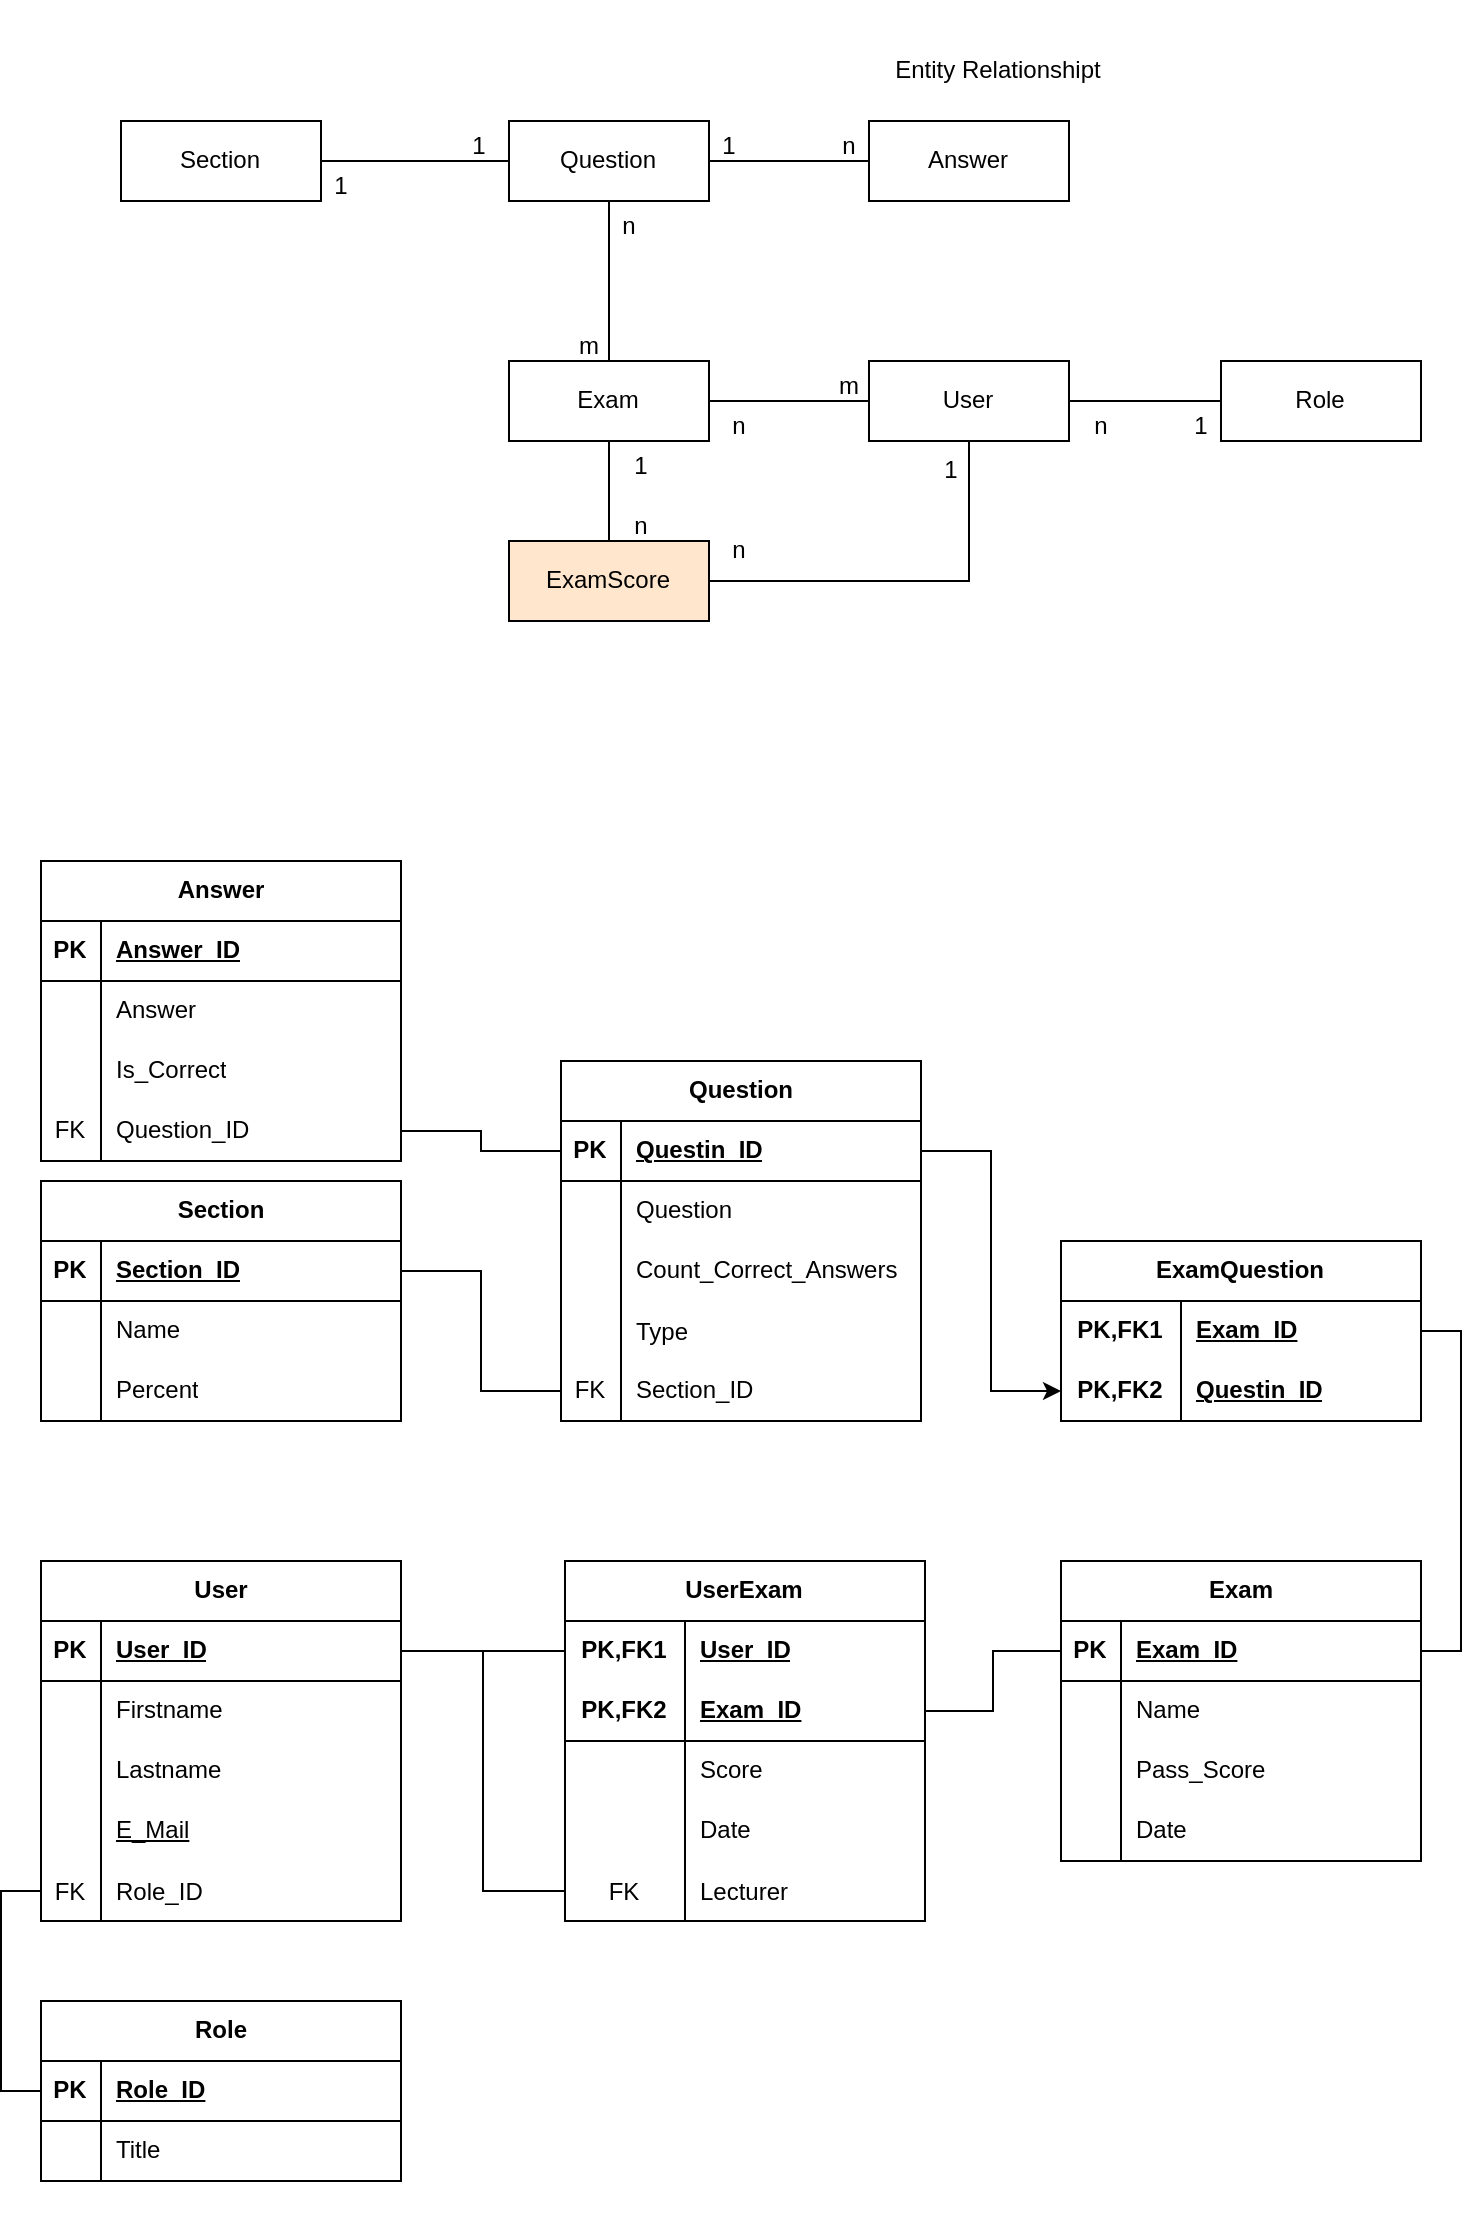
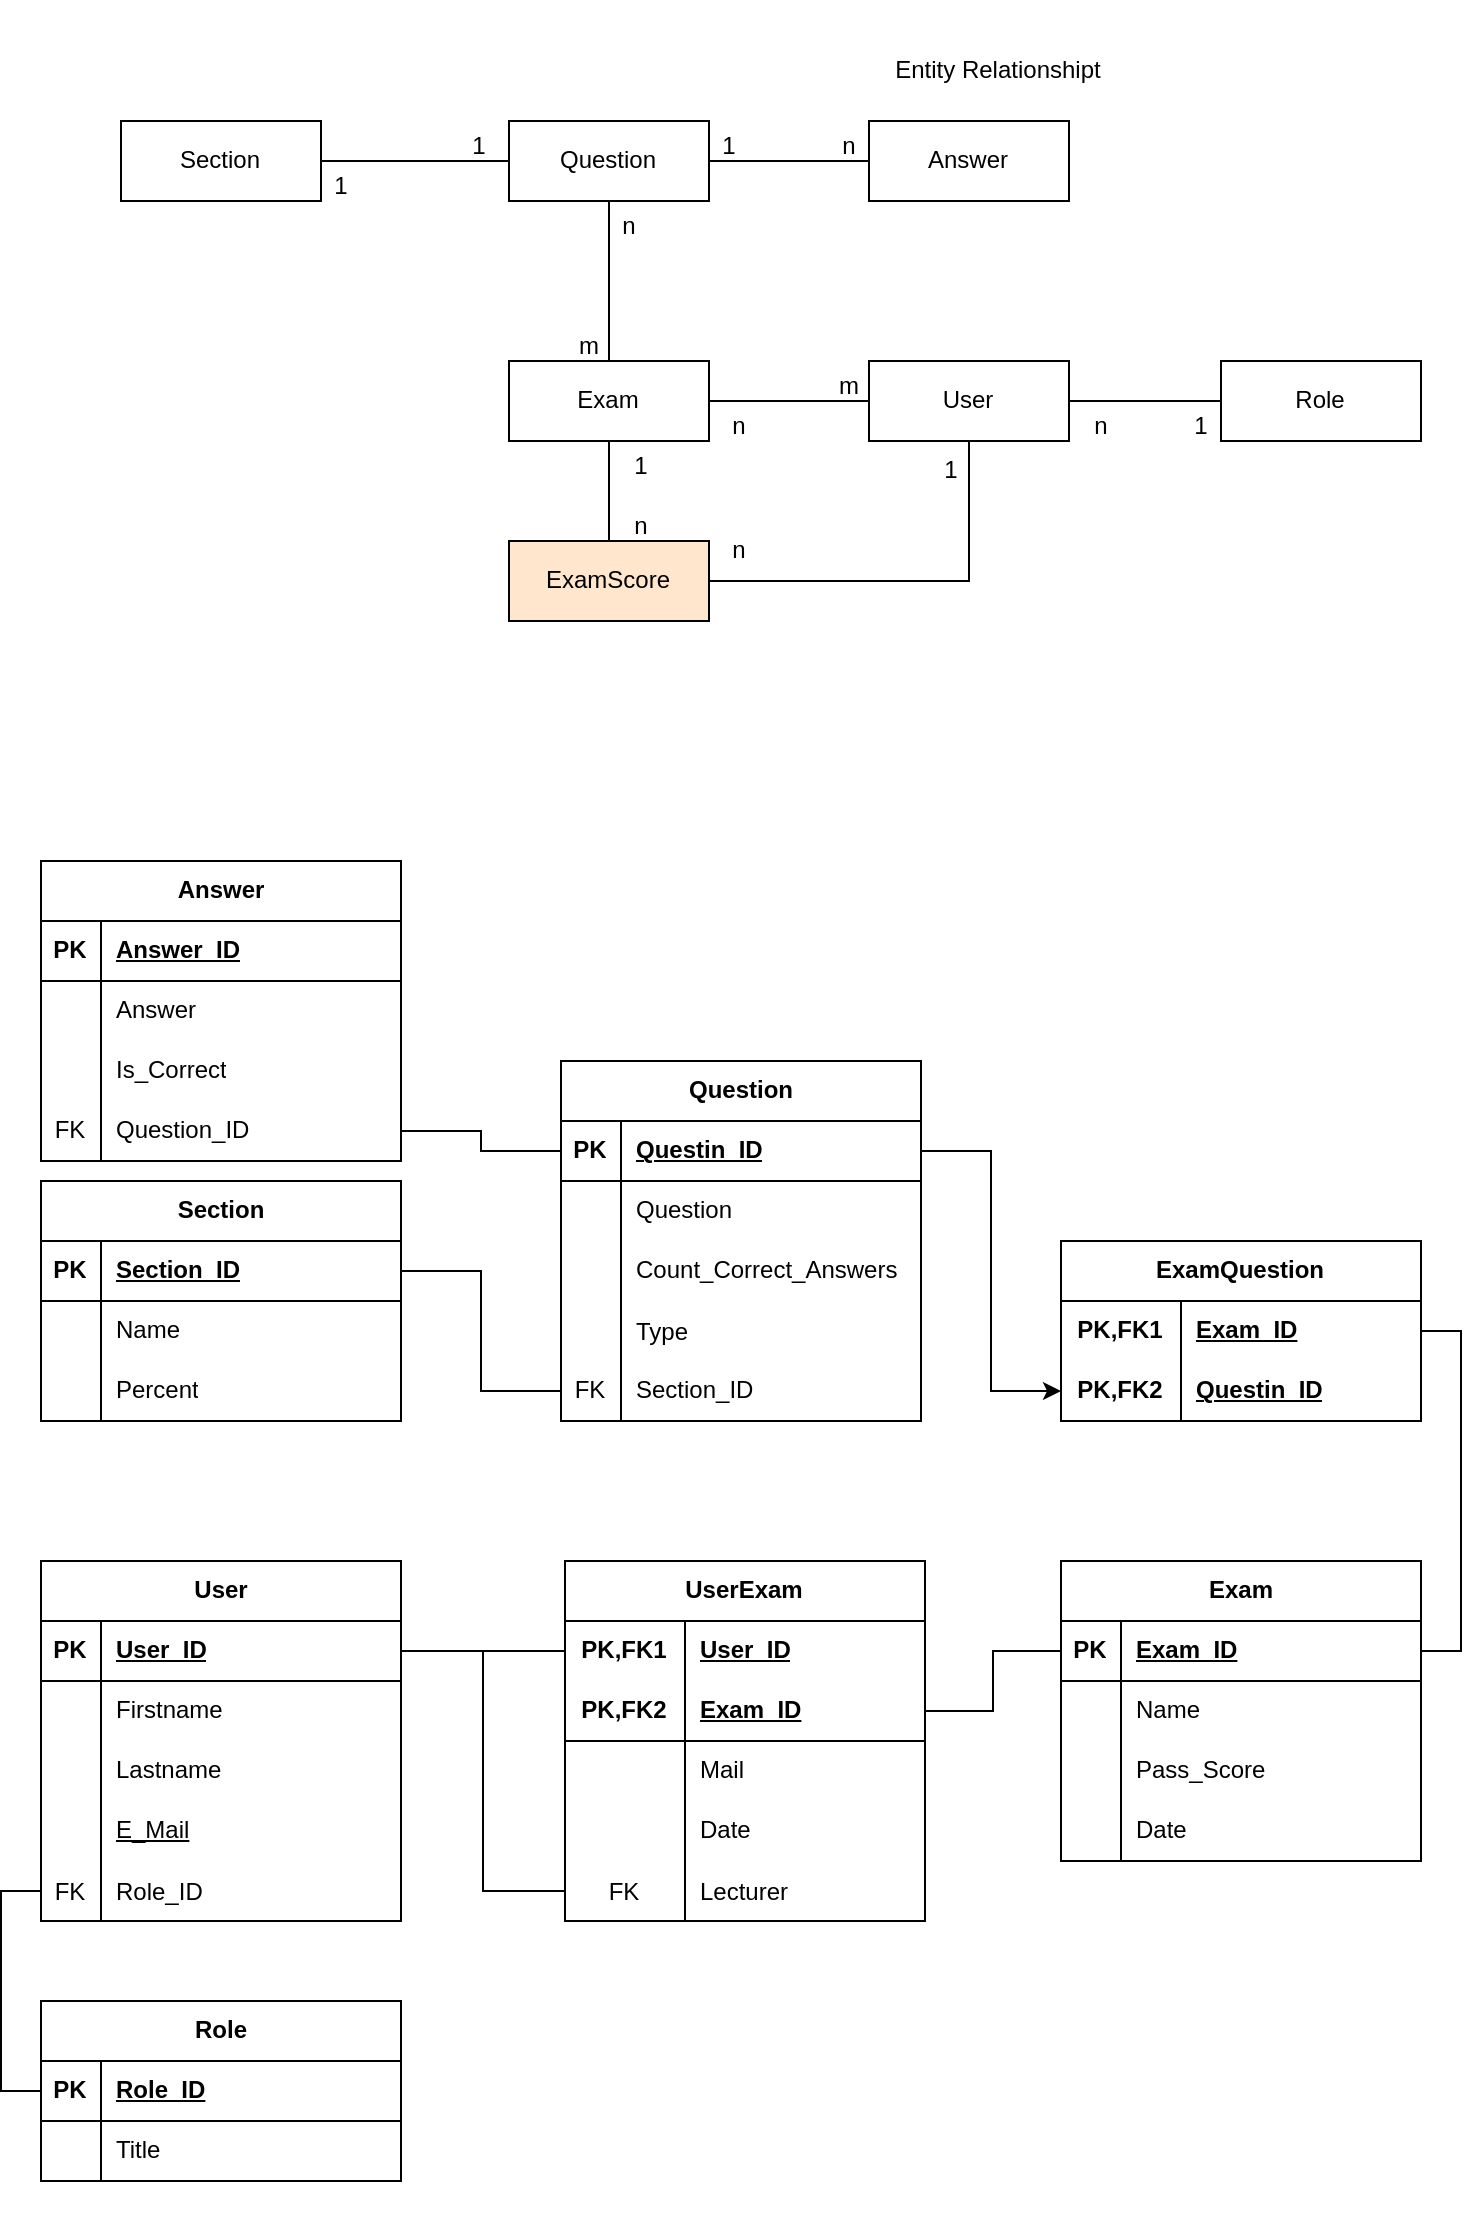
(735, 1771) -> (722, 1771)
